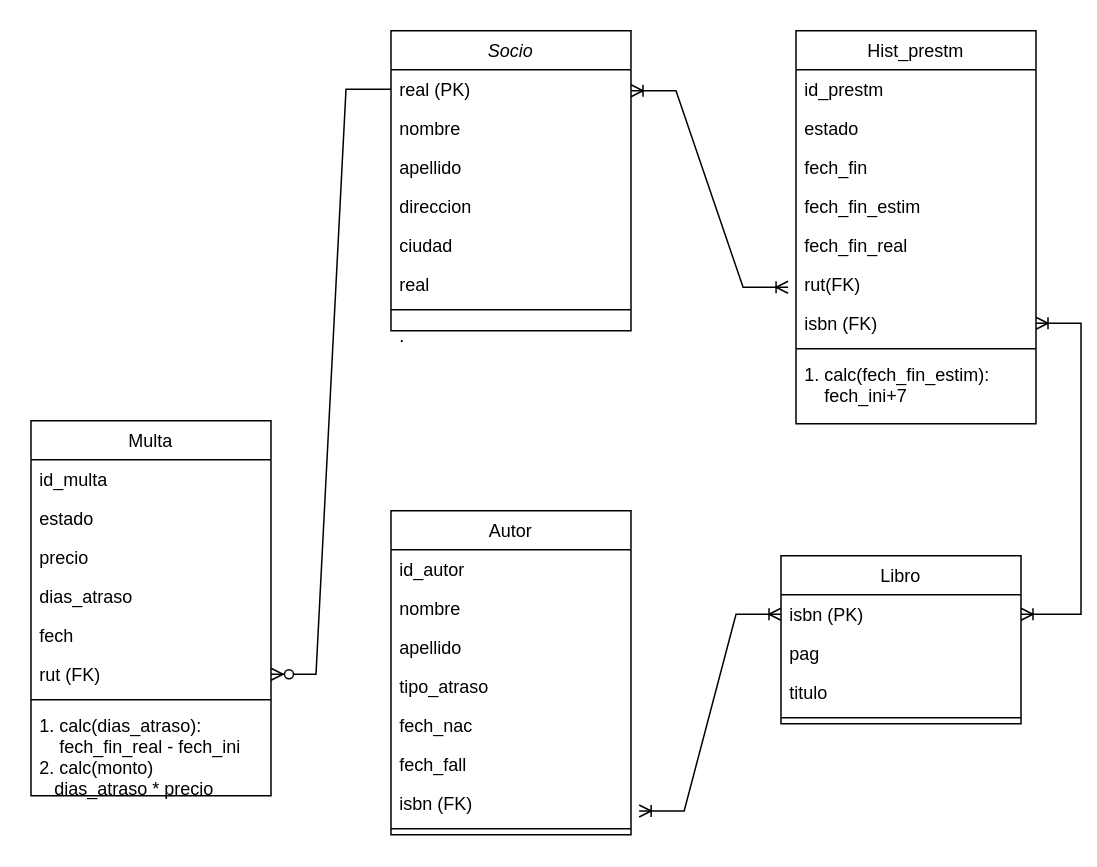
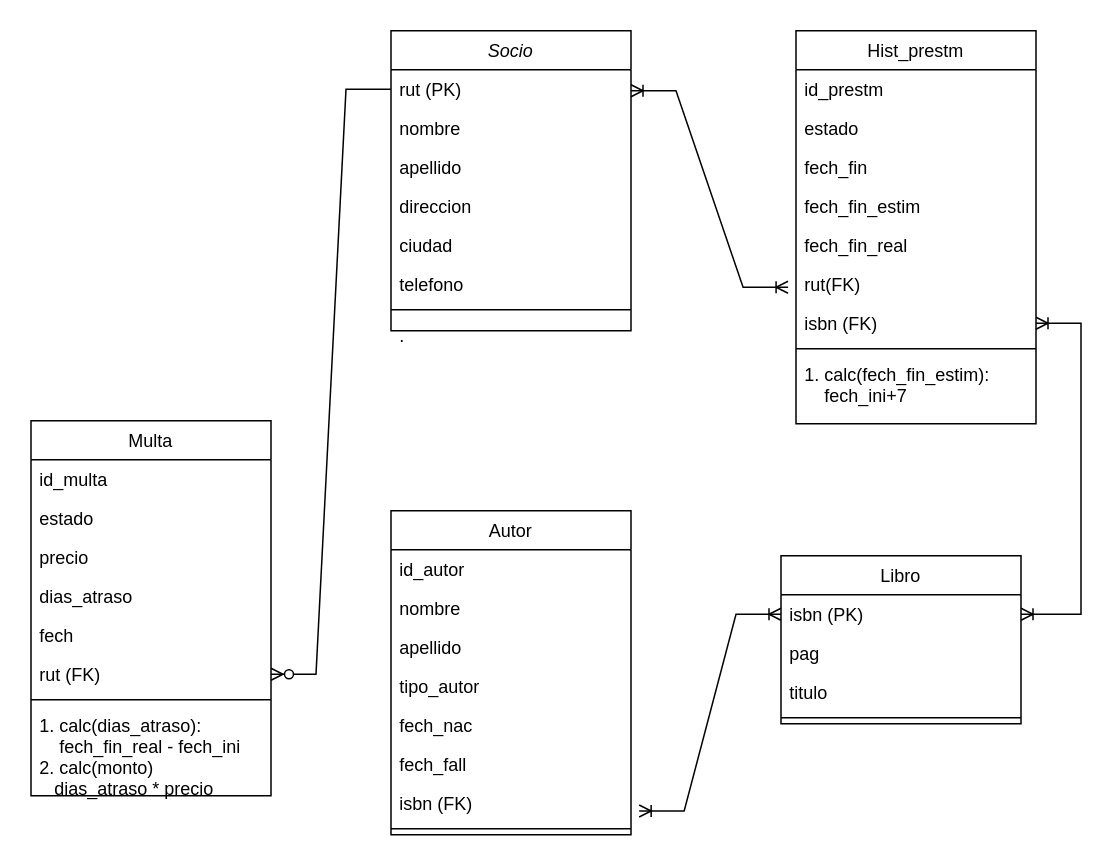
(440, 90) -> (437, 90)
(417, 285) -> (437, 285)
(452, 687) -> (447, 687)
